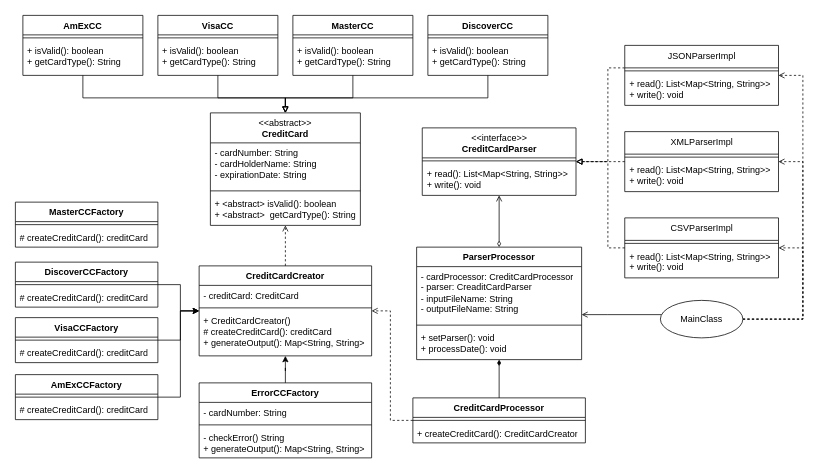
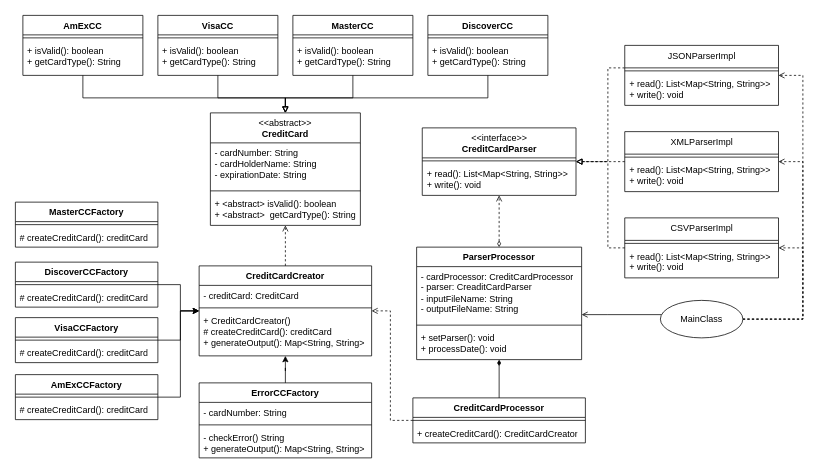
(499, 220) -> (499, 220)
